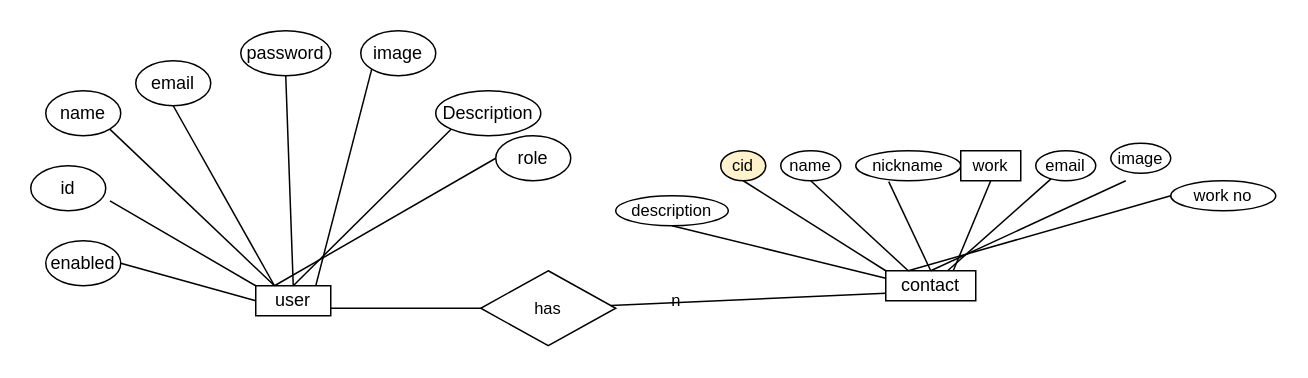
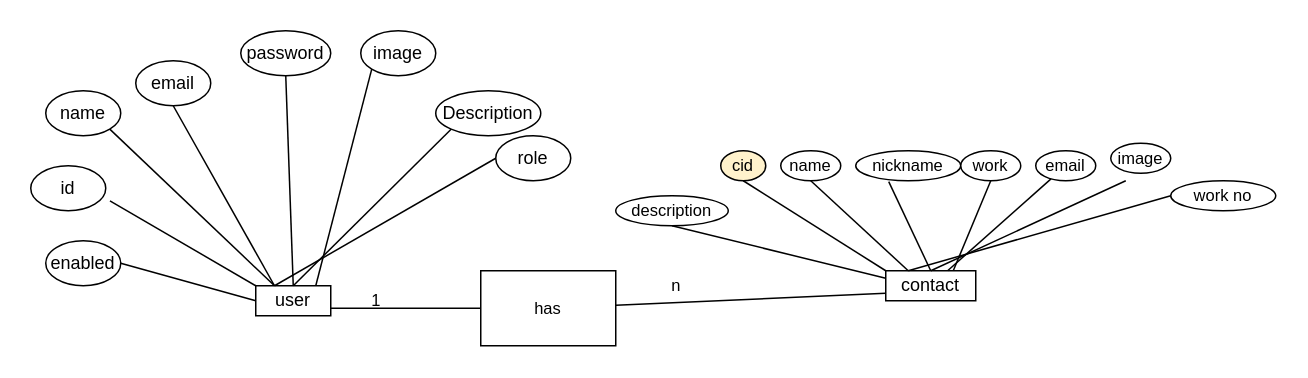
(991, 166) -> (991, 166)
none -> (376, 301)
(676, 301) -> (676, 286)
(548, 308) -> (548, 308)
